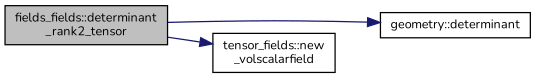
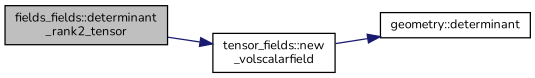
(268, 21) -> (351, 41)
